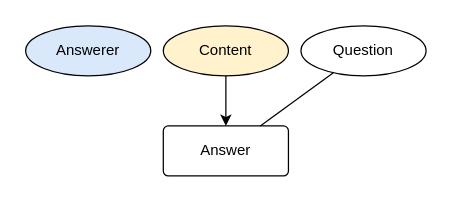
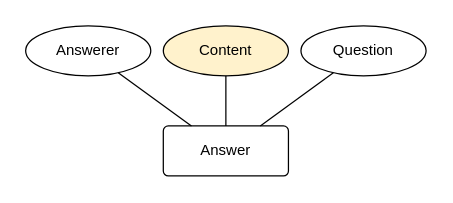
(88, 51) -> (88, 51)
none -> (155, 99)
(226, 116) -> (226, 119)
